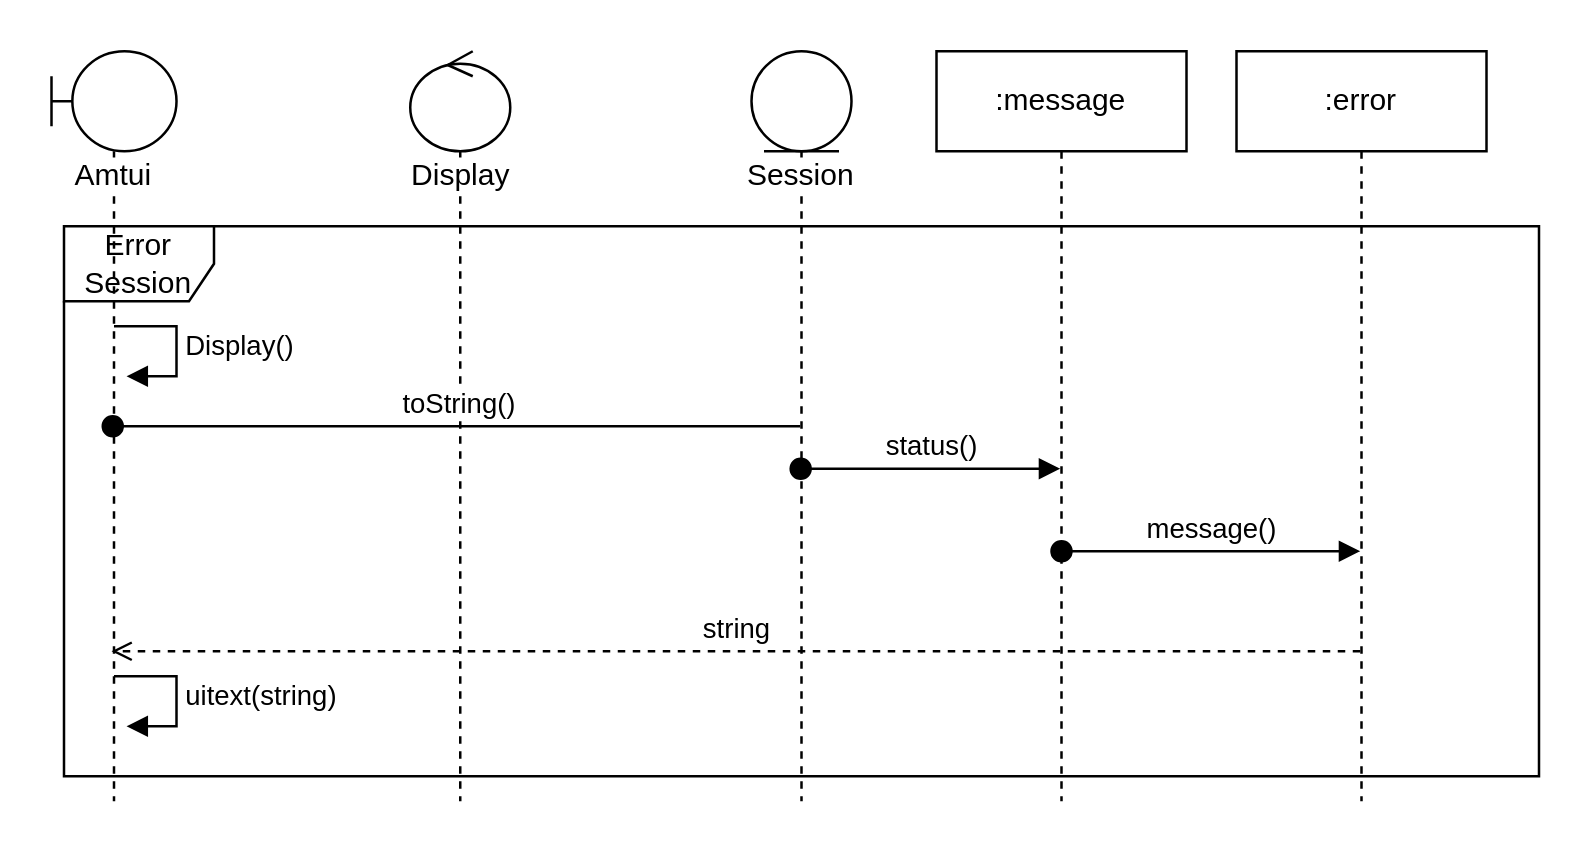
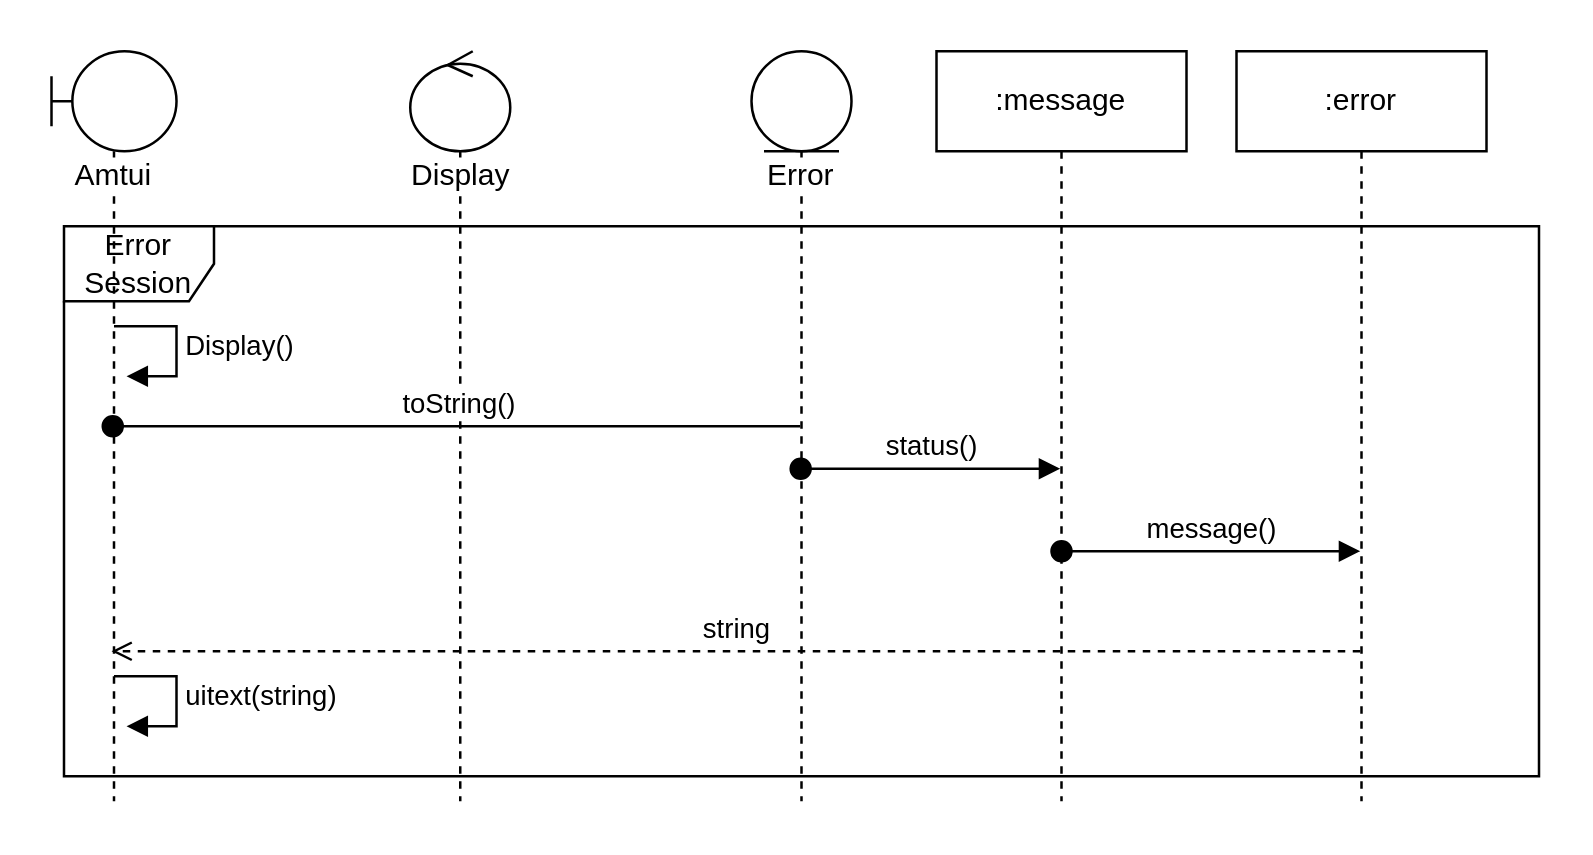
(801, 195) -> (801, 177)
